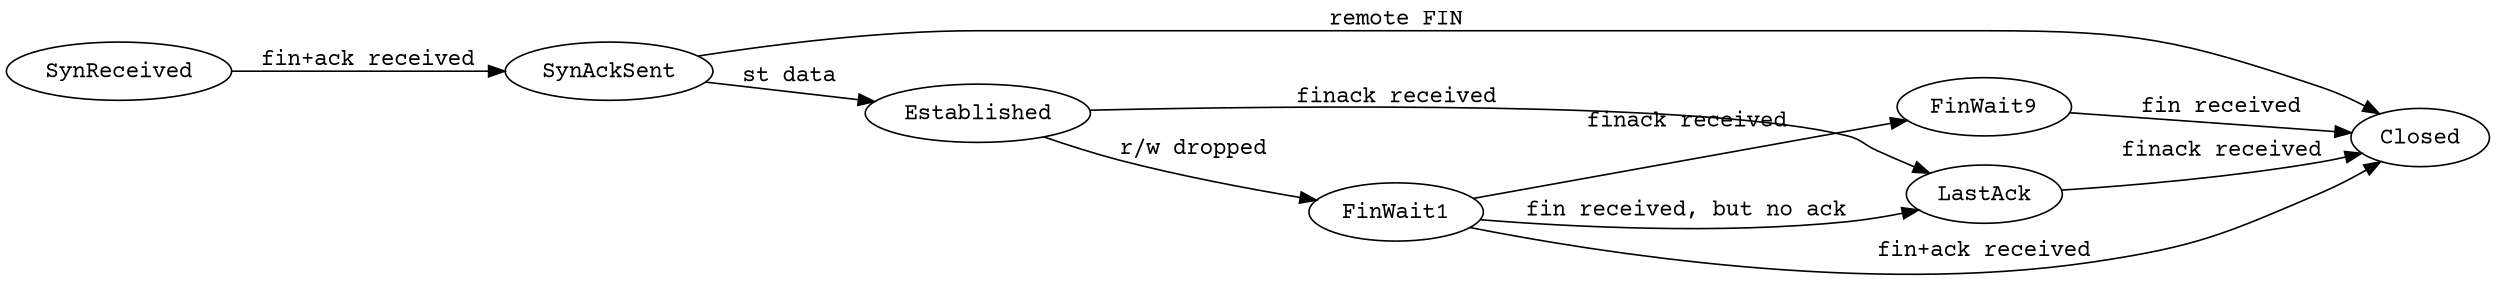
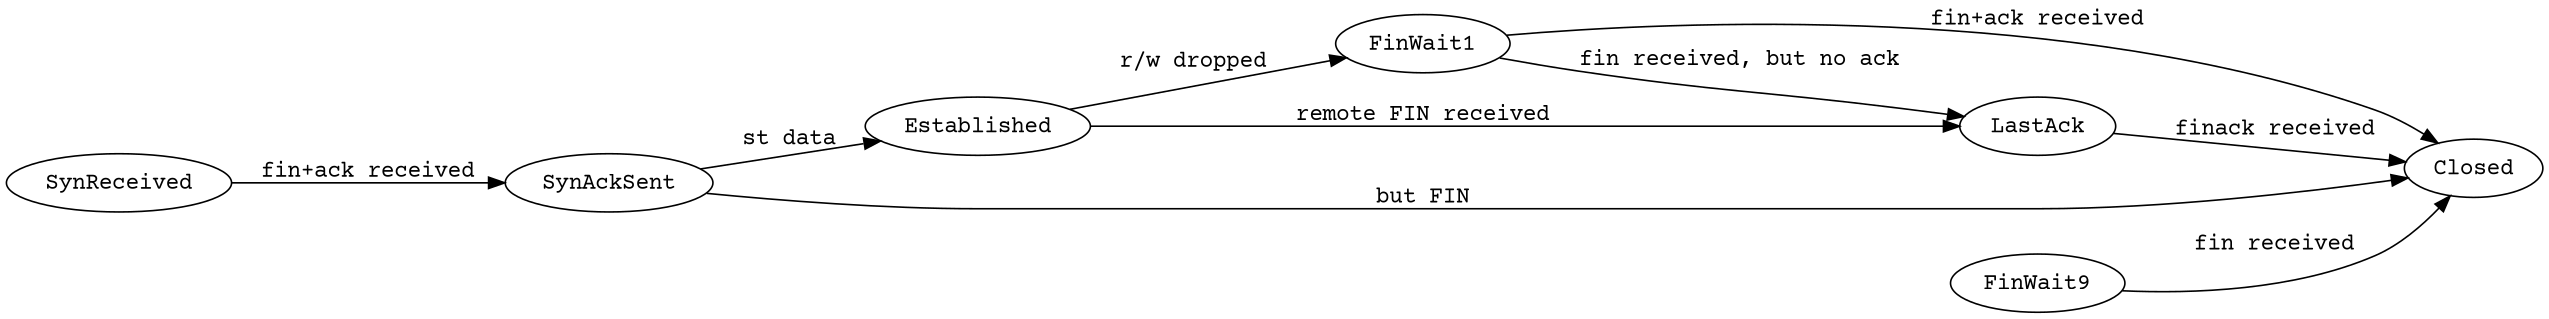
(1396, 19) -> (1423, 197)
(1396, 96) -> (1423, 114)
(1682, 161) -> none
